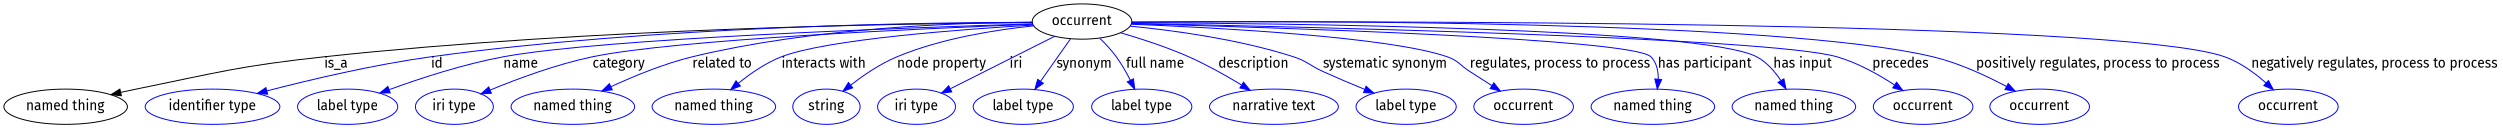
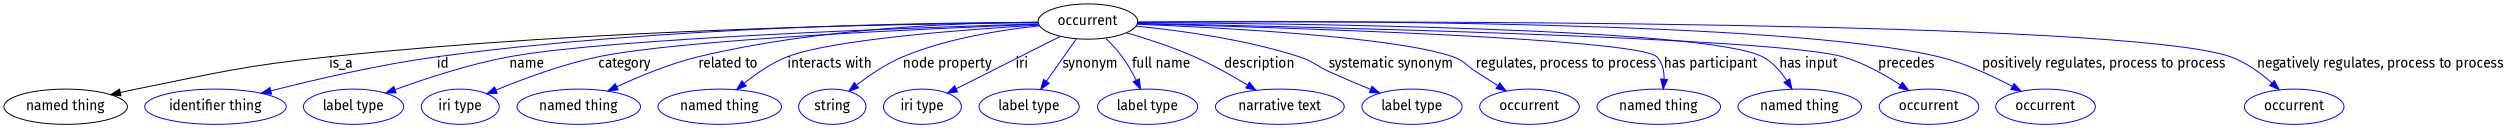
(213, 107) -> (215, 107)
